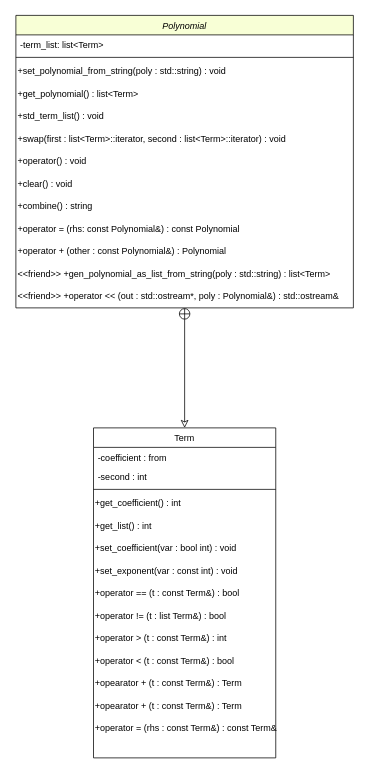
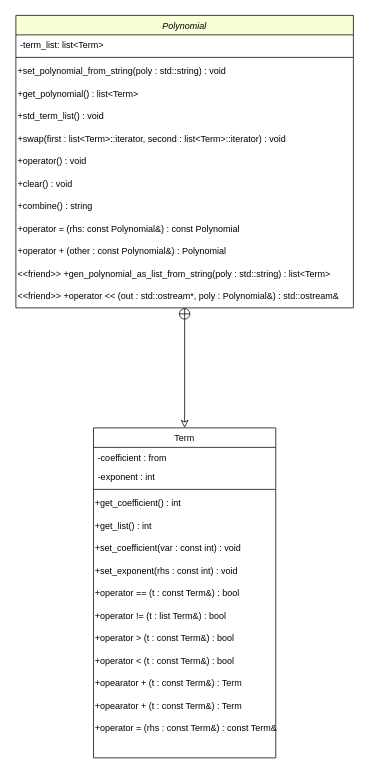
(126, 477) -> (131, 477)
(179, 549) -> (183, 549)
(178, 571) -> (178, 571)
(171, 639) -> (174, 639)
